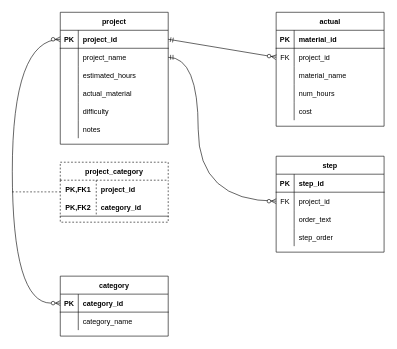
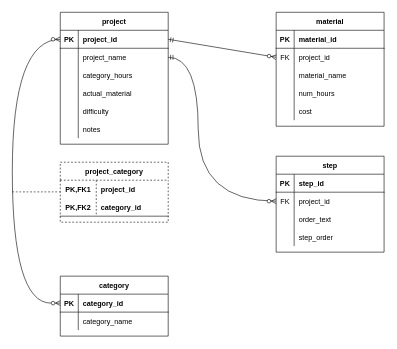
(330, 22) -> (330, 22)
(112, 76) -> (111, 76)
